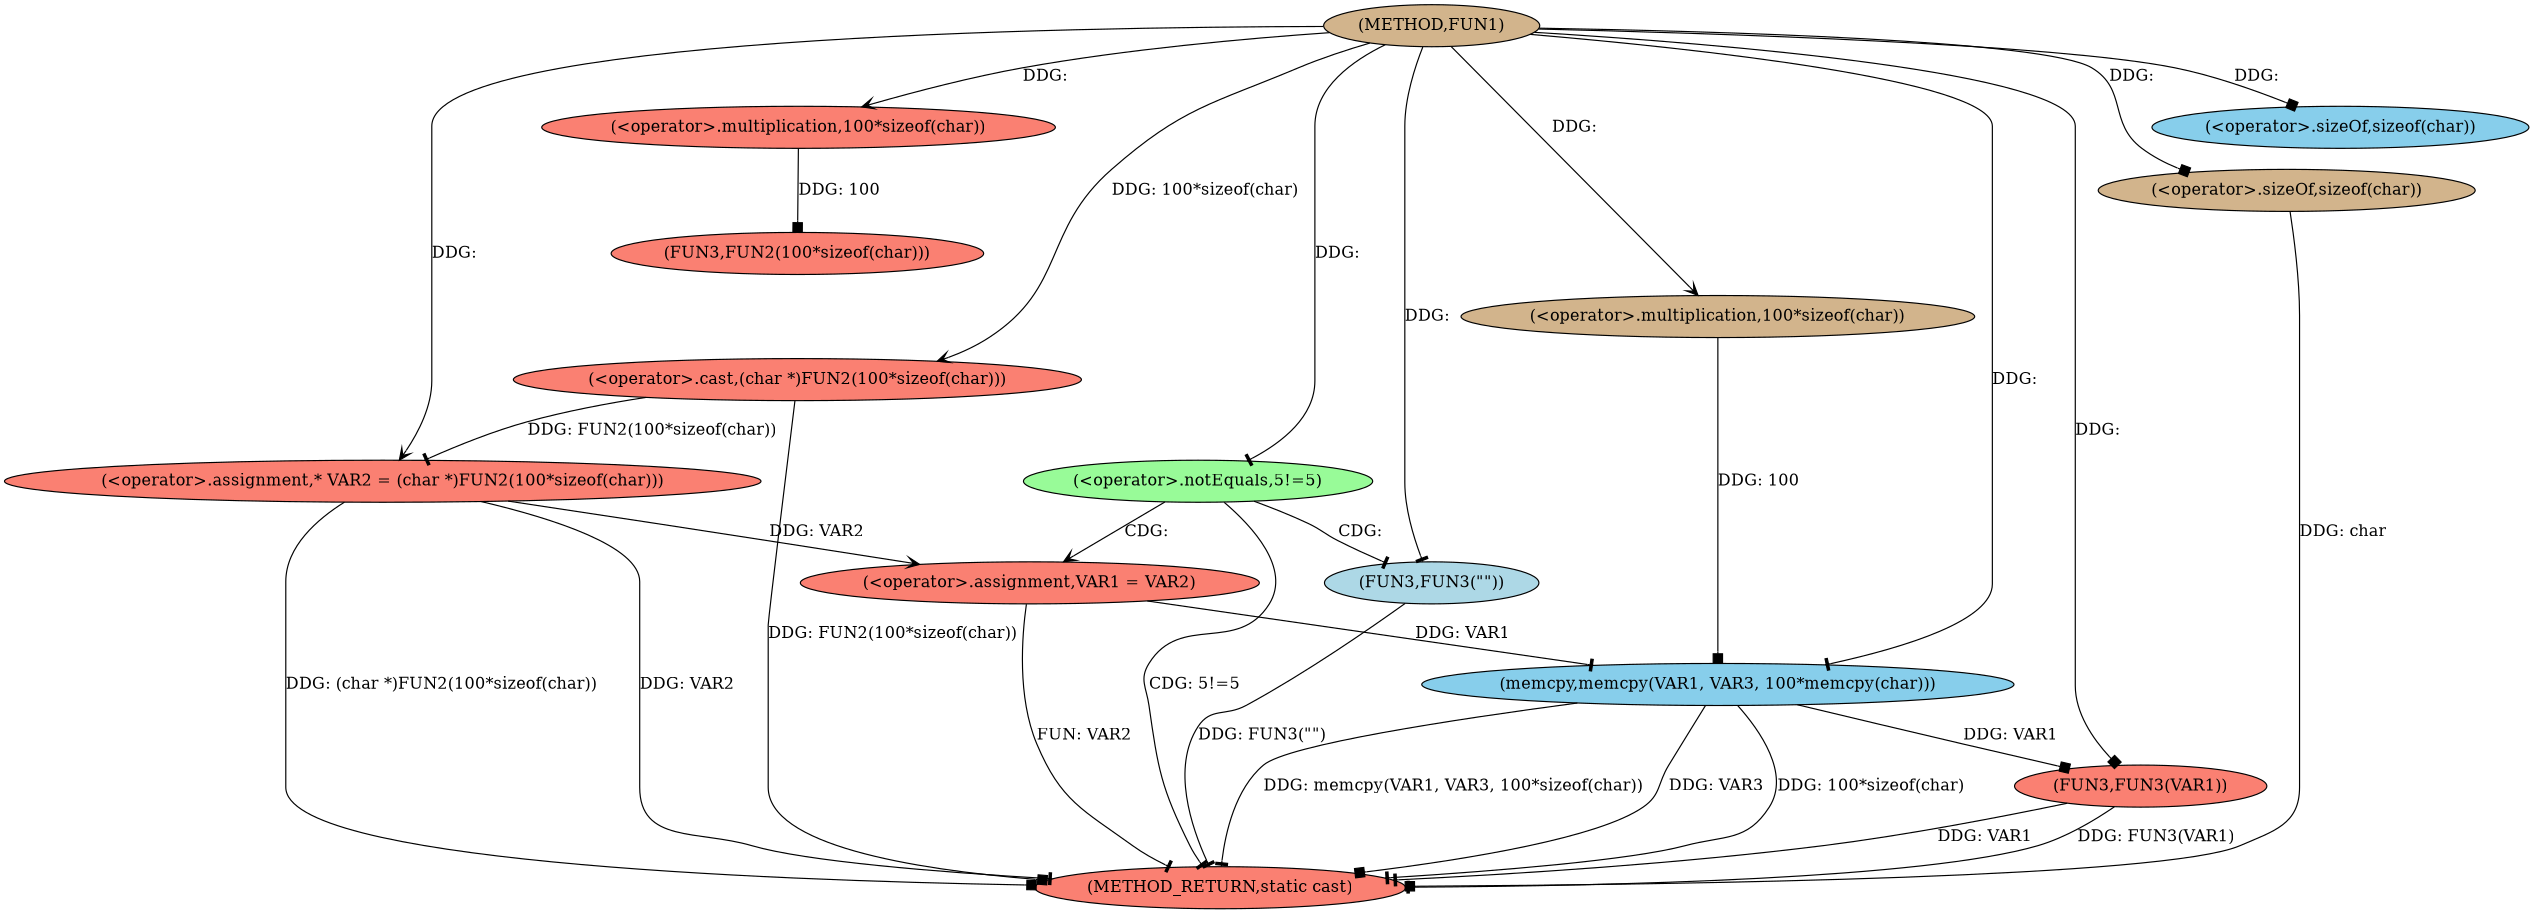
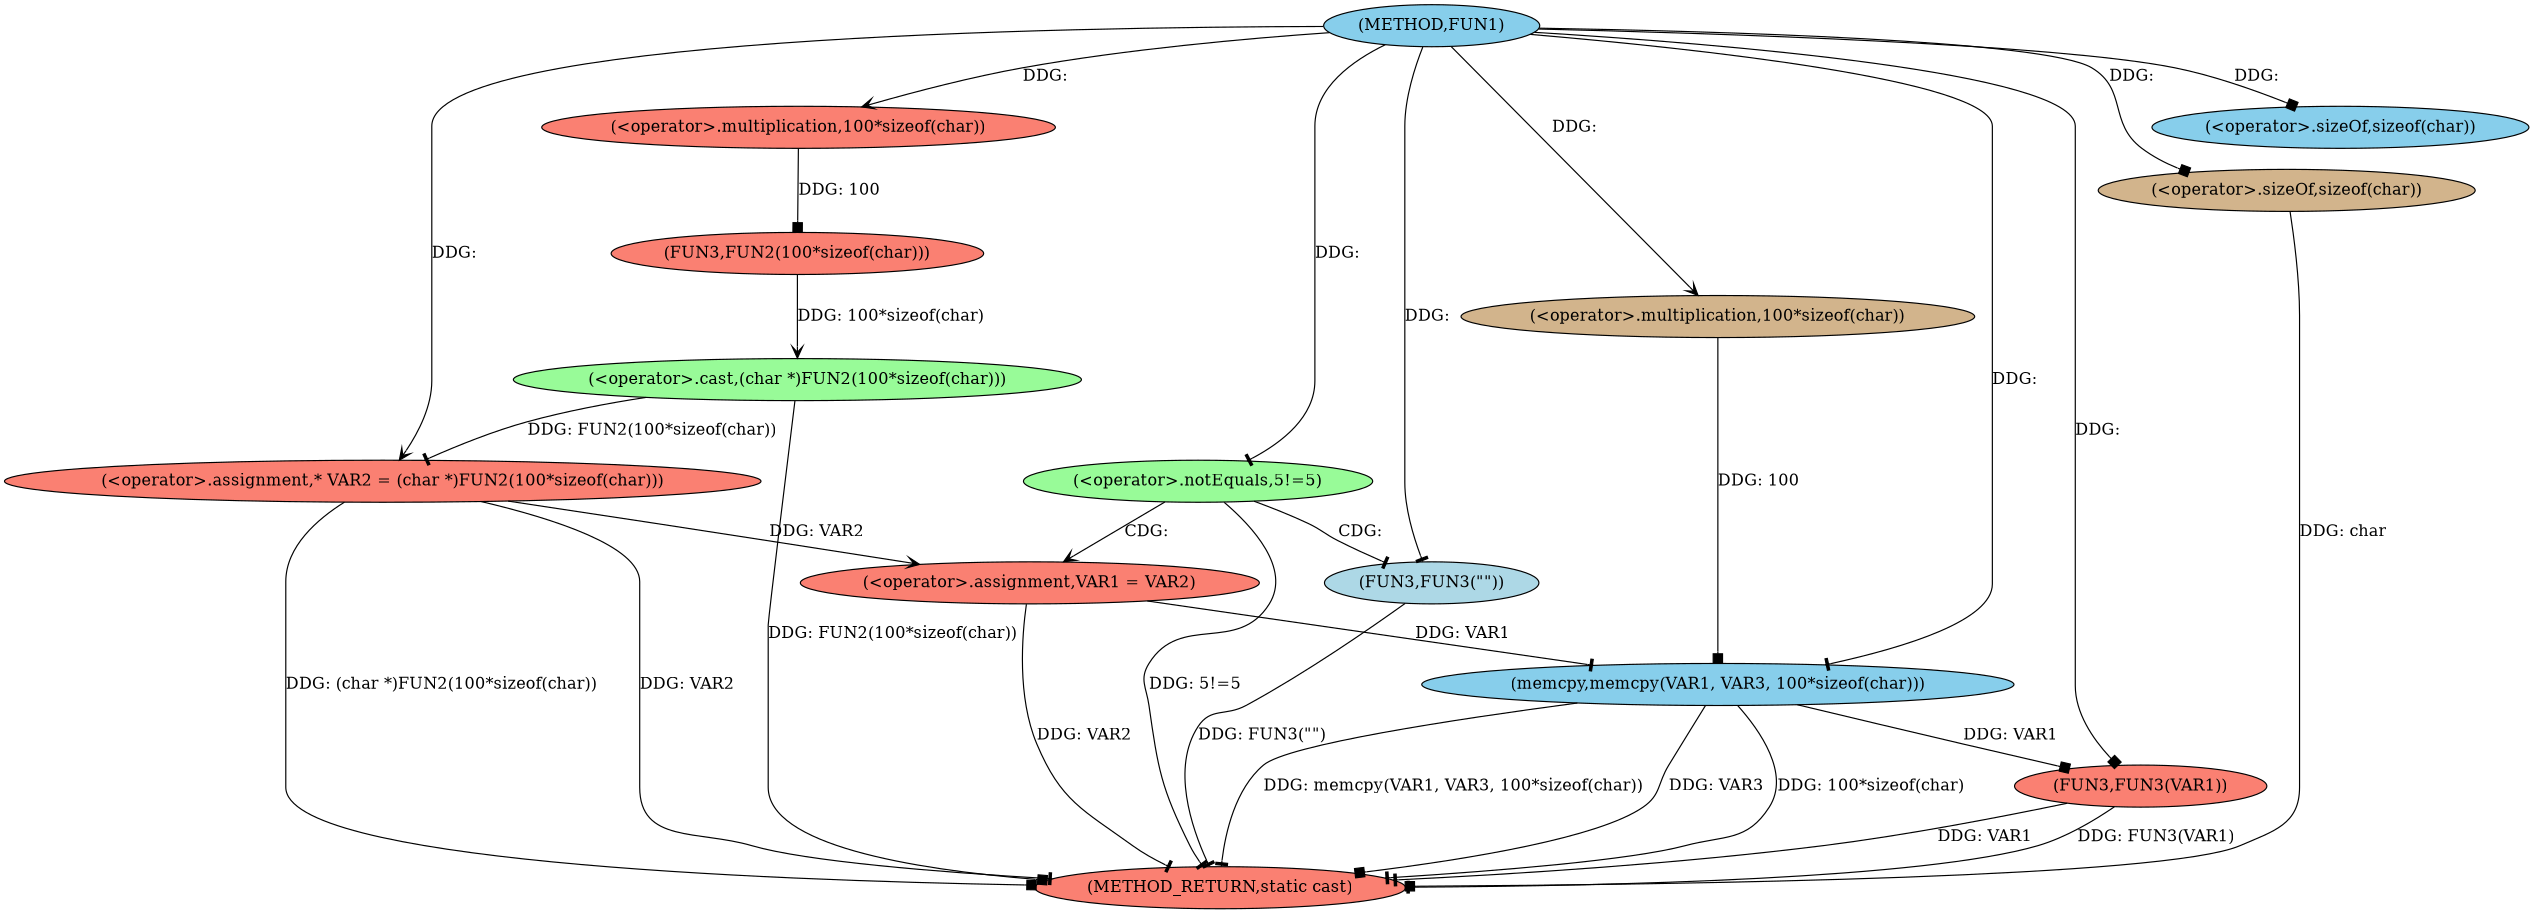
(1432, 26) -> (1432, 26)
(1124, 159) -> (797, 310)
(797, 380) -> (797, 380)
(1195, 684) -> (1195, 684)
(1718, 684) -> (1718, 684)
(1085, 735) -> (1085, 735)
